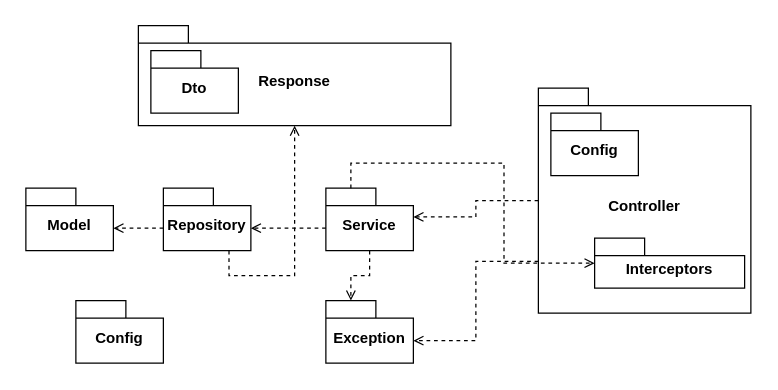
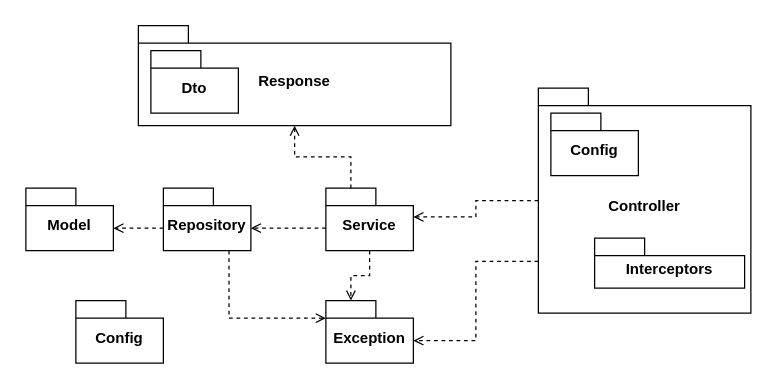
(504, 181) -> (325, 157)
(294, 249) -> (256, 318)
